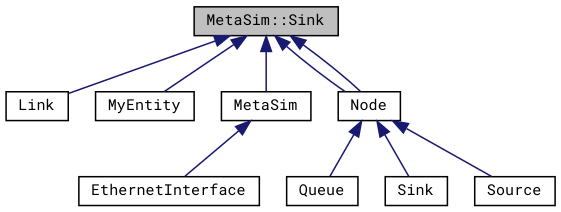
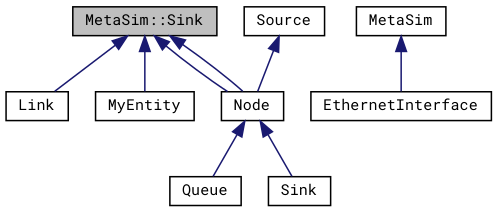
(266, 72) -> none
(449, 153) -> (266, 71)
